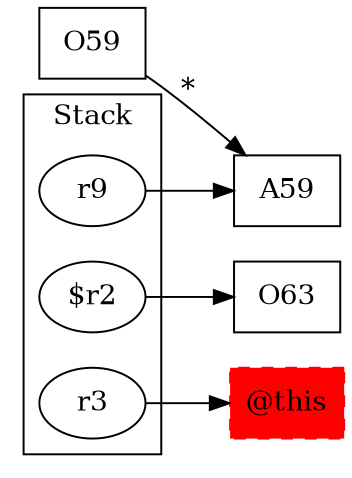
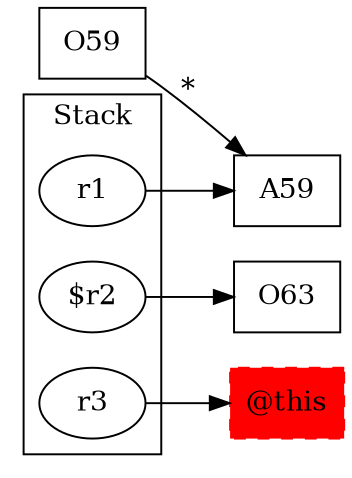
(92, 191) -> (92, 191)
